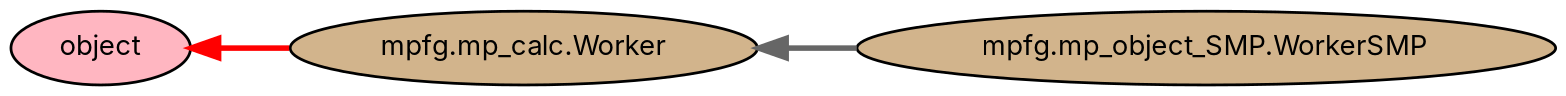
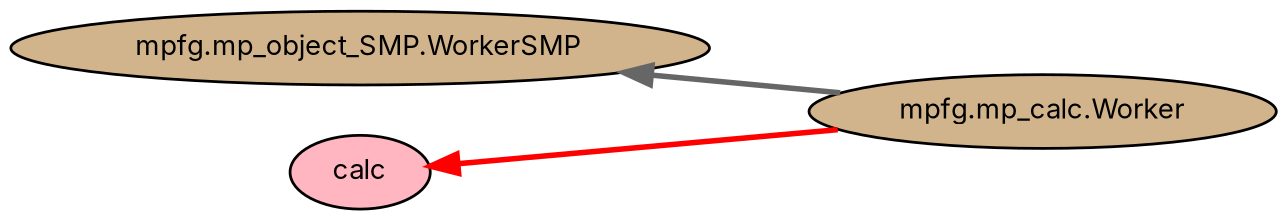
(101, 48) -> (360, 172)
(822, 48) -> (746, 84)
